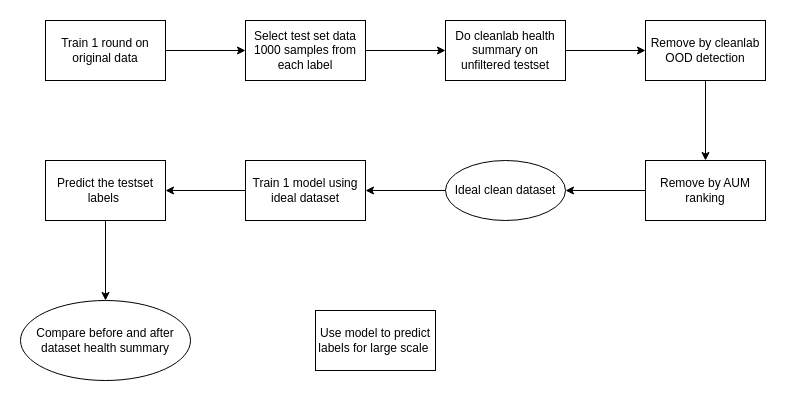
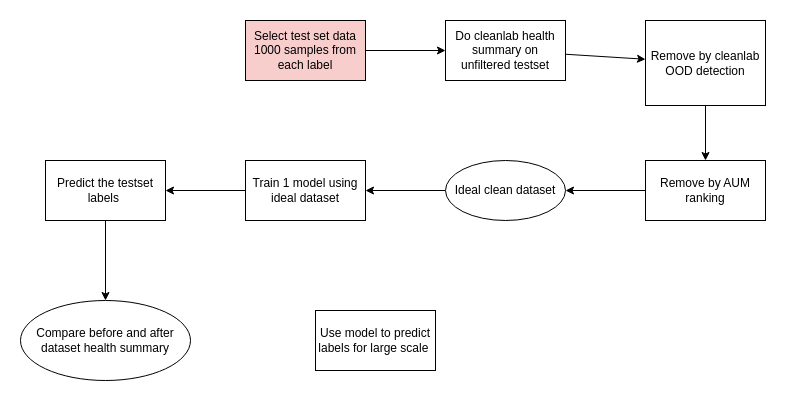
(106, 51) -> none
(202, 51) -> none
(306, 51) -> (306, 51)
(706, 51) -> (706, 63)
